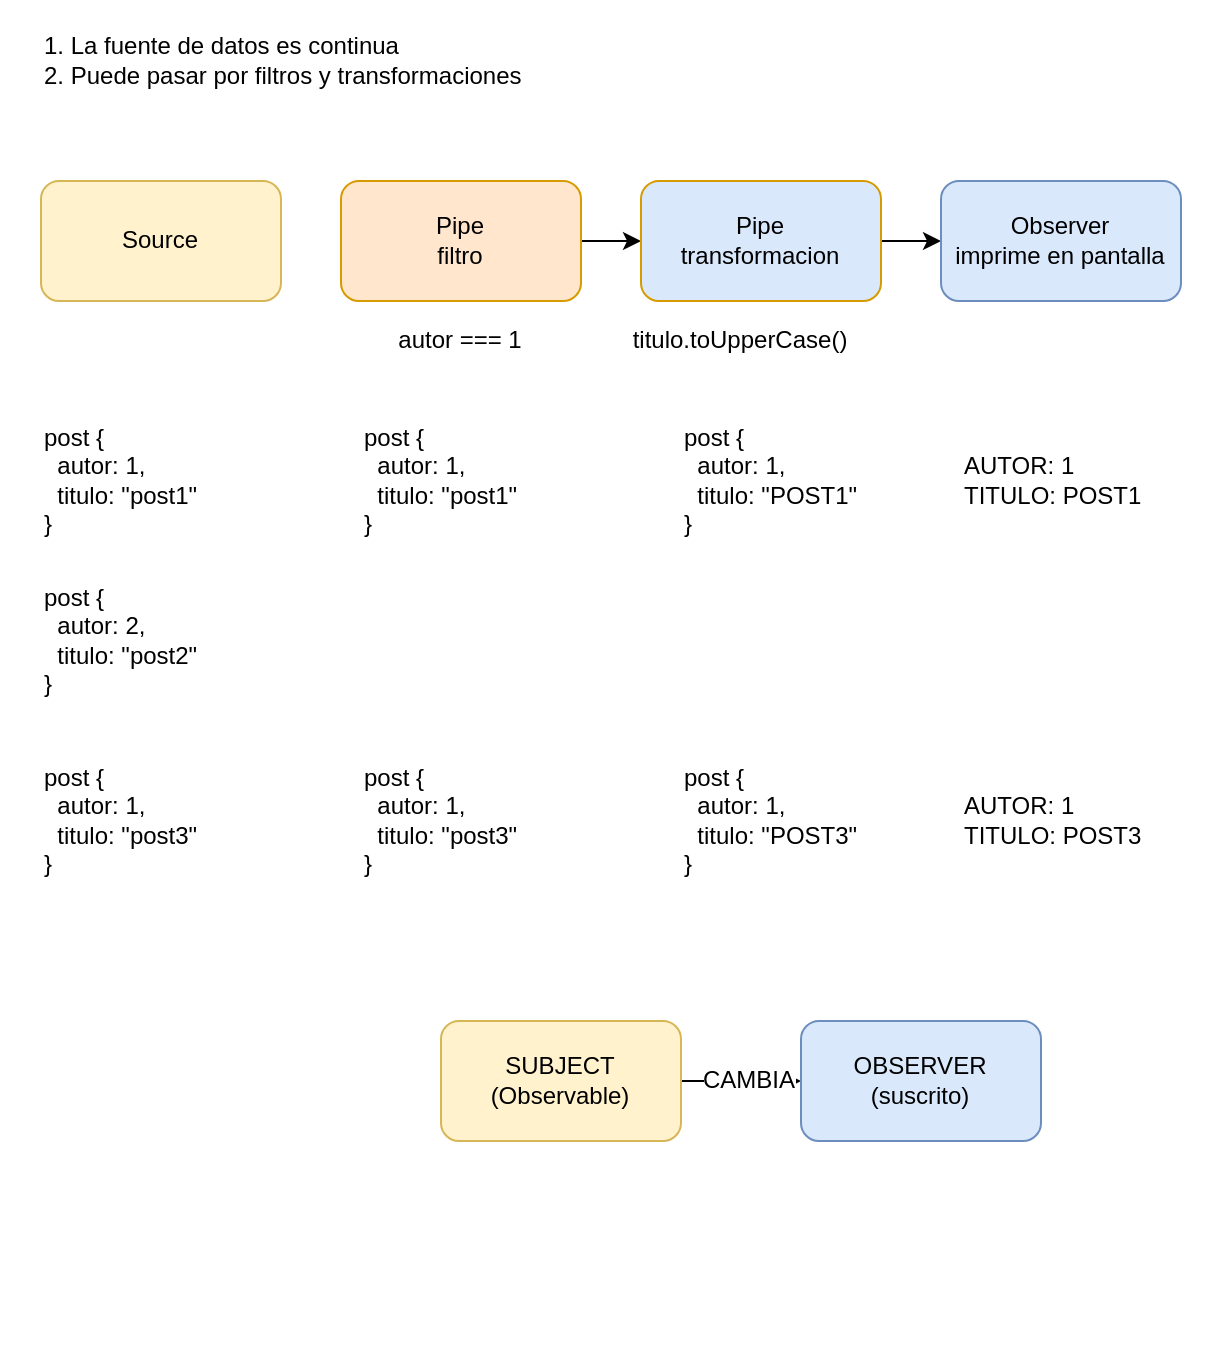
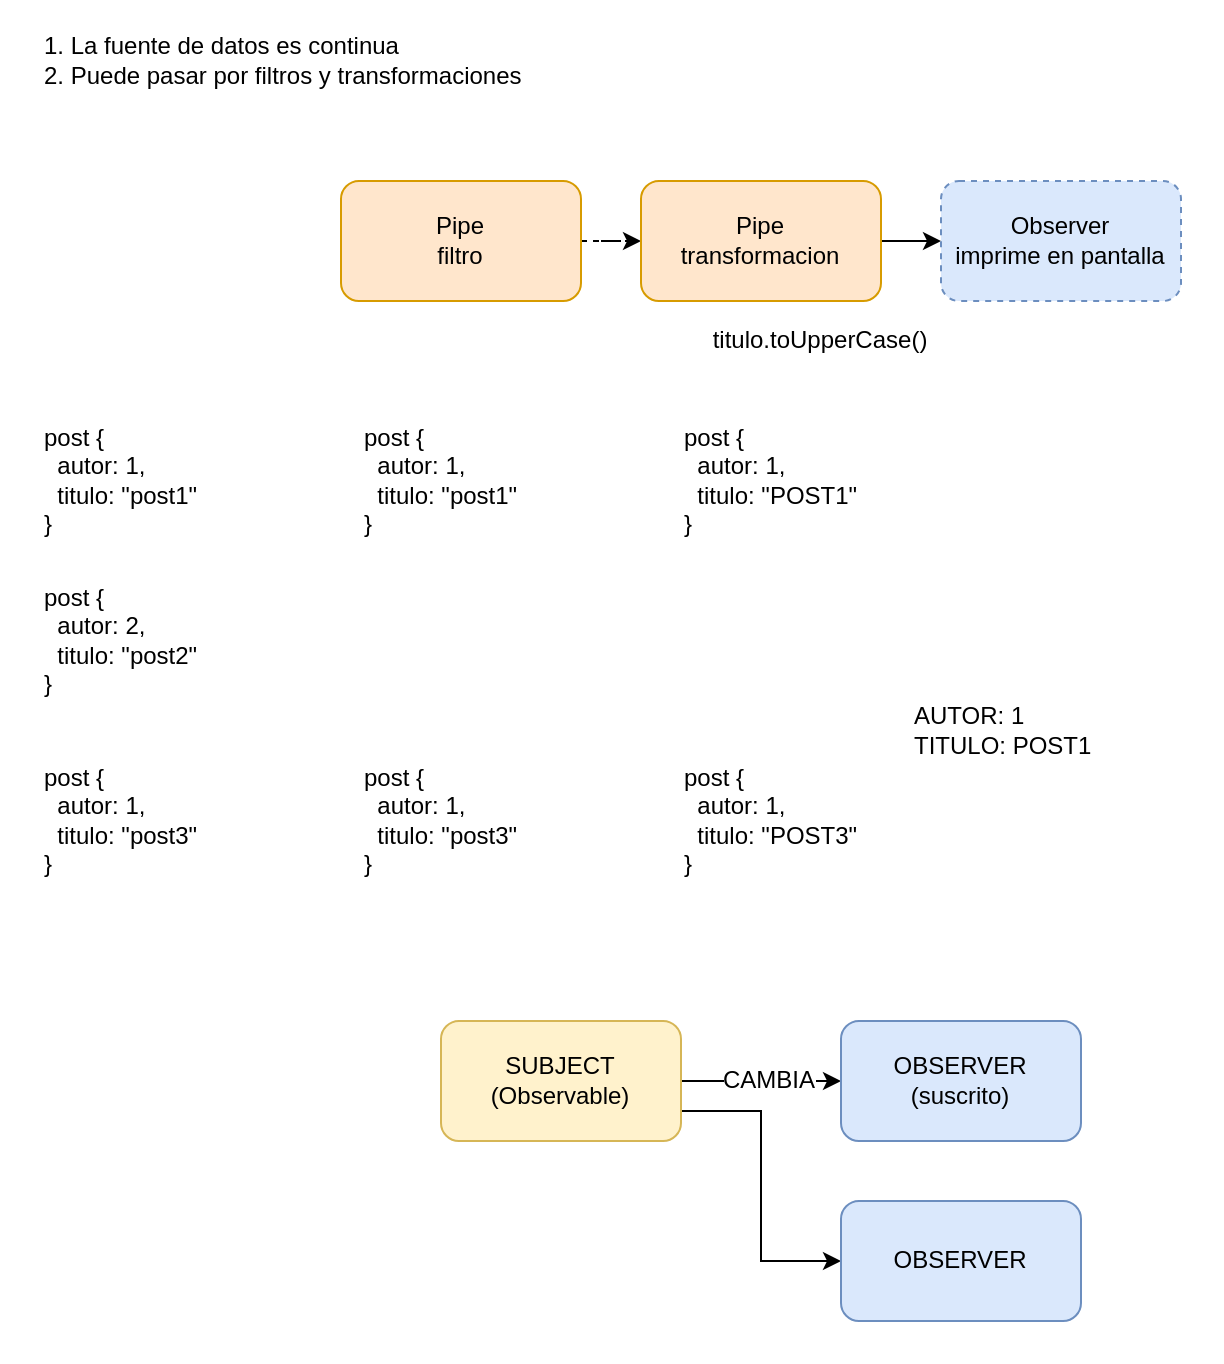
(161, 241) -> none
(593, 241) -> (593, 241)
(761, 241) -> (761, 241)
(1061, 241) -> (1061, 241)
(461, 341) -> none
(741, 341) -> (821, 341)
(1061, 481) -> (1011, 731)
(1061, 821) -> none
(921, 1081) -> (961, 1081)
none -> (761, 1179)
none -> (961, 1261)
